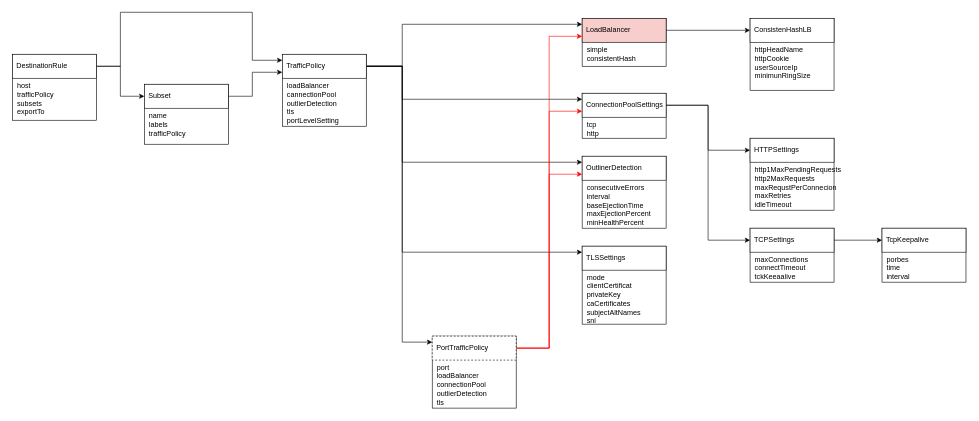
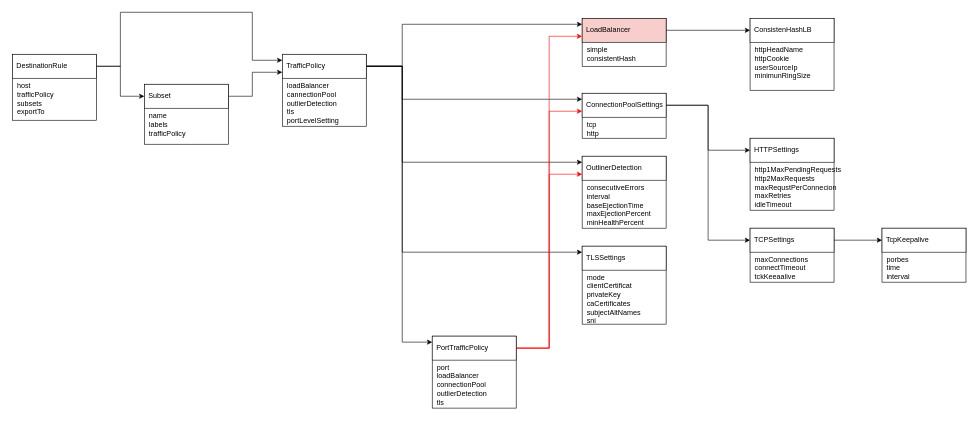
(474, 348) -> (474, 348)
